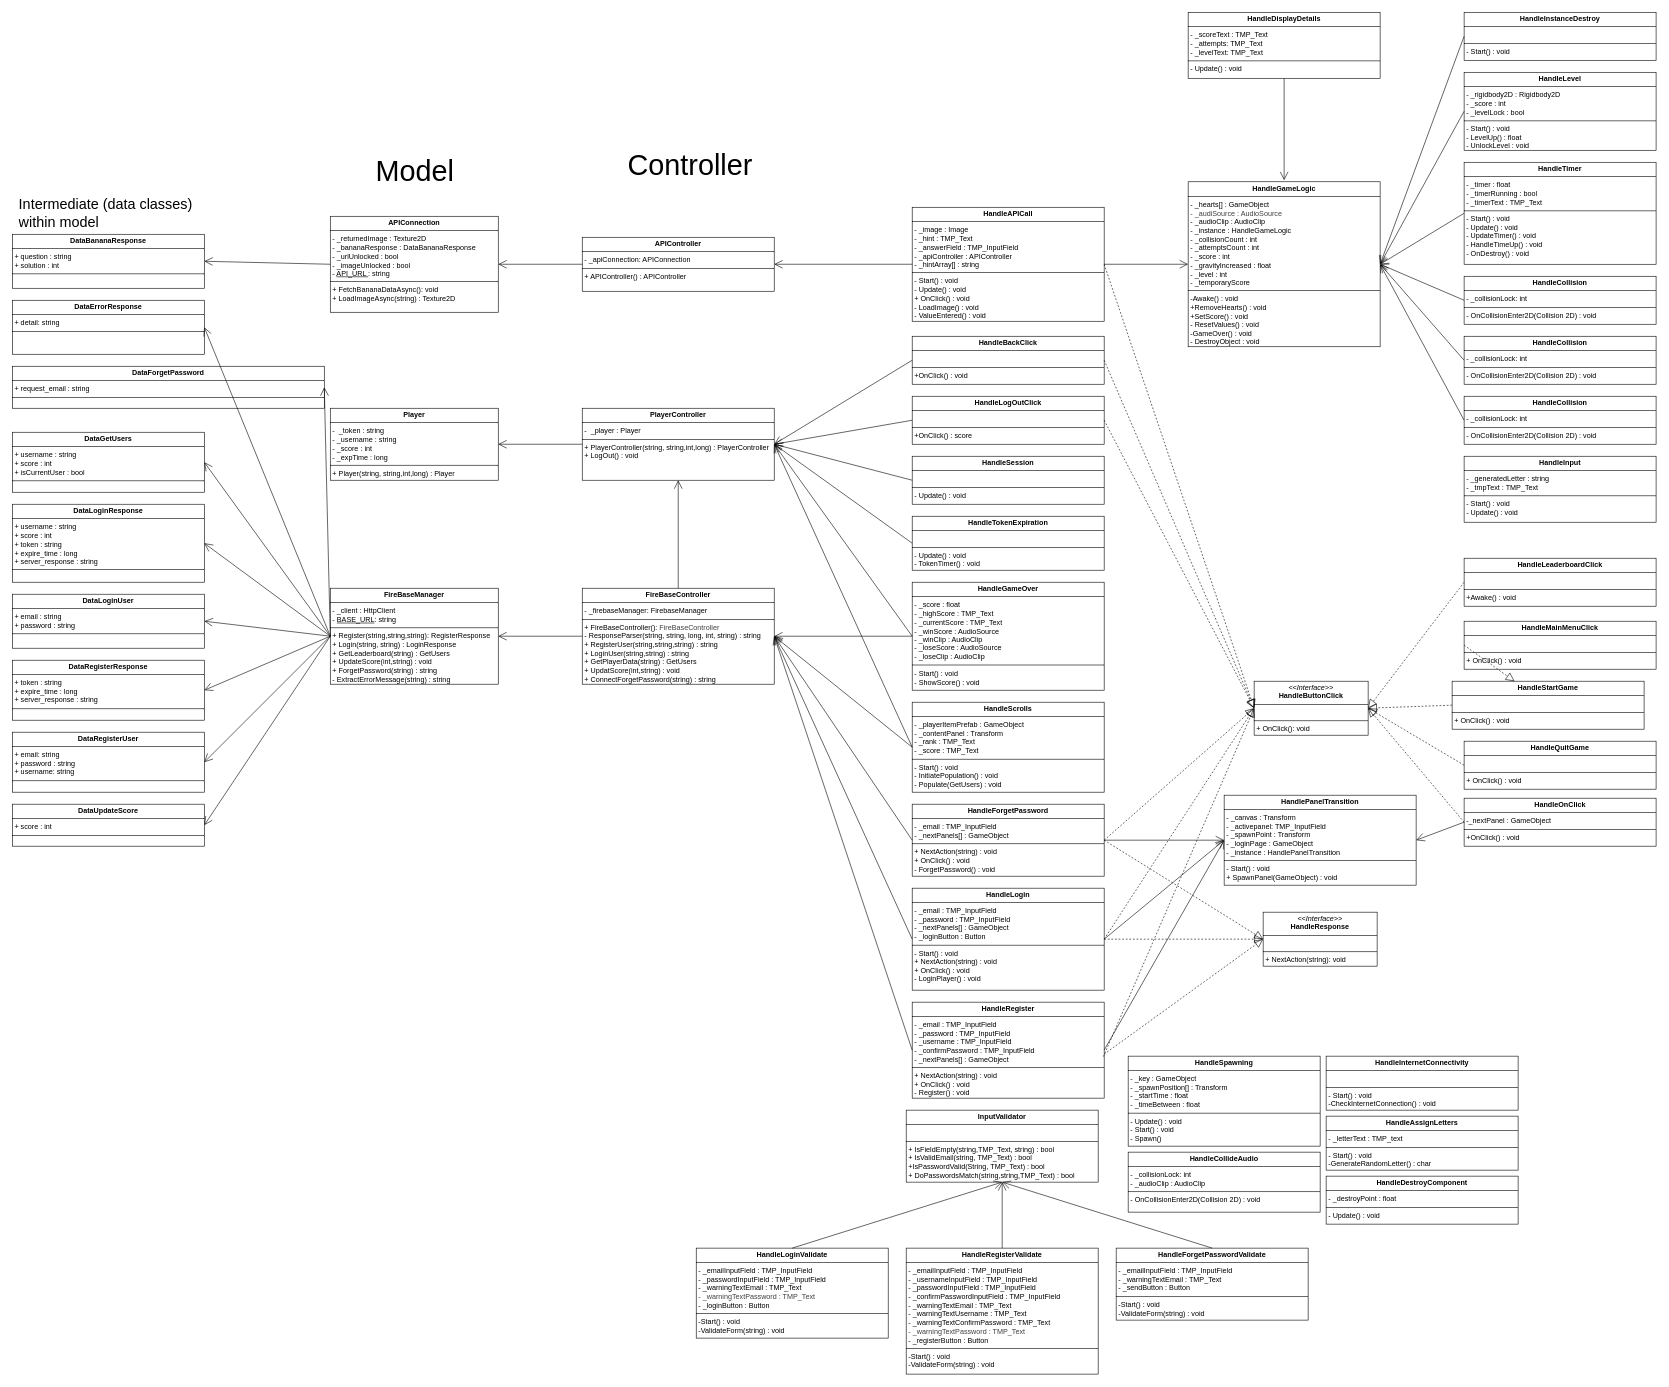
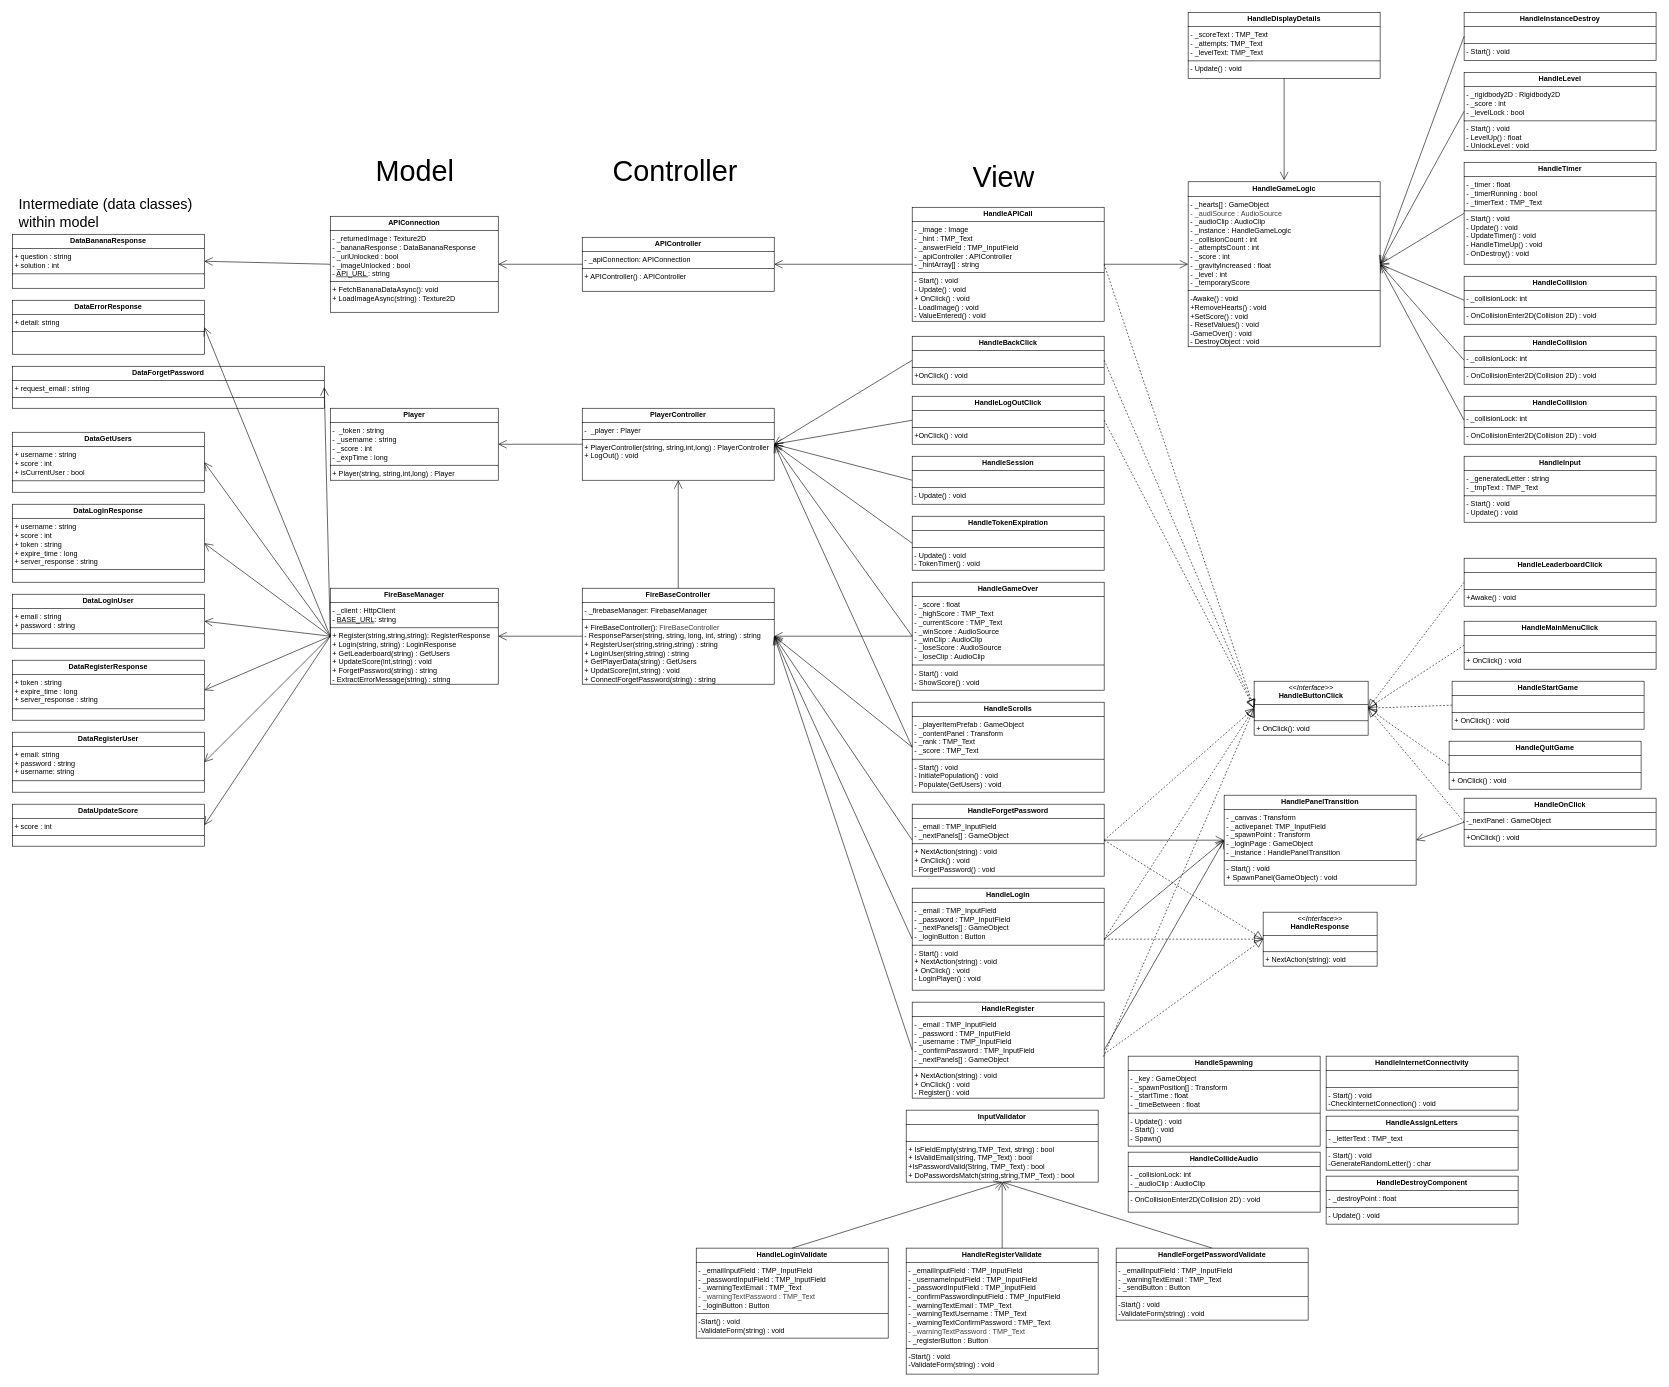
(693, 165) -> (678, 171)
none -> (1004, 177)
(944, 405) -> (944, 405)
(1486, 661) -> (1420, 674)
(1560, 765) -> (1545, 765)
